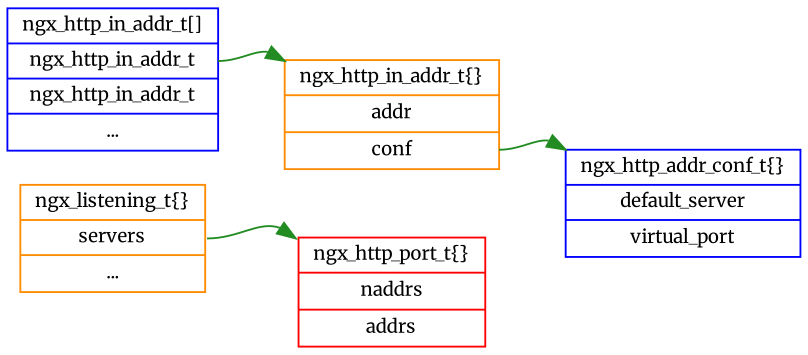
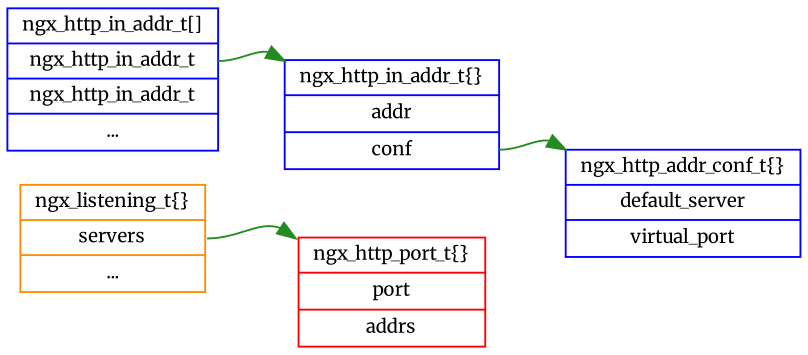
(392, 115) -> (392, 115)
(392, 290) -> (392, 290)
